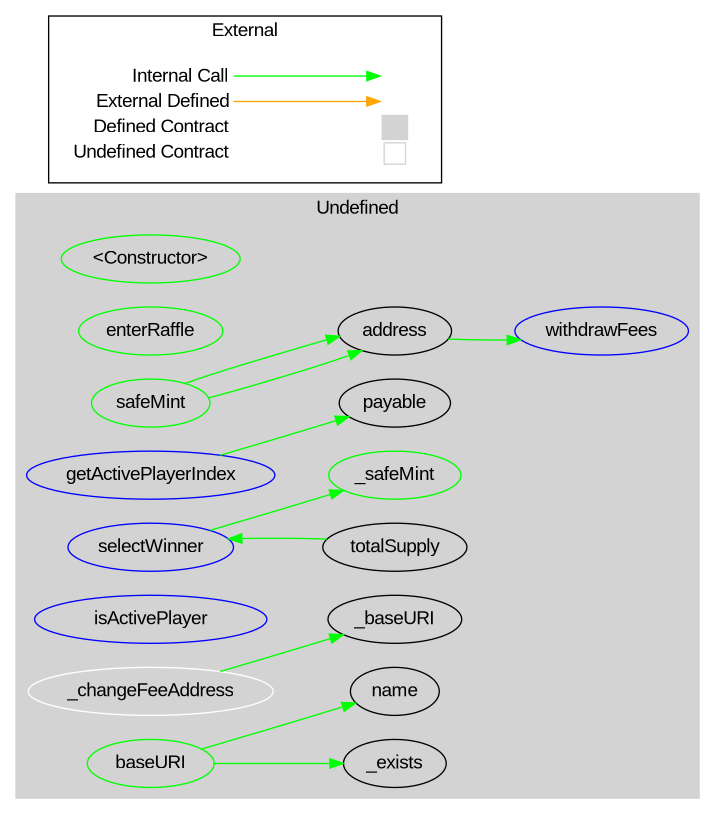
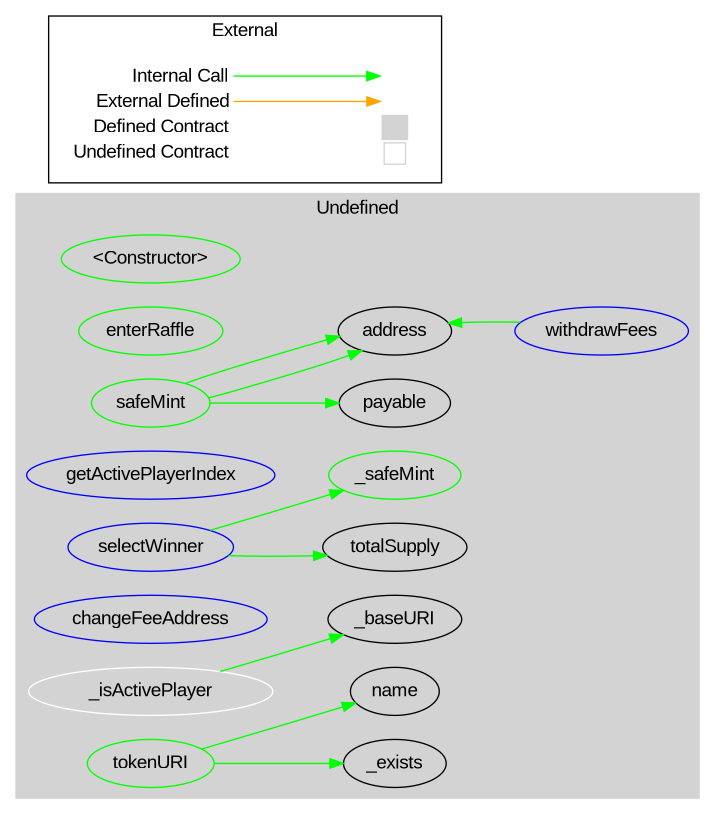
(477, 340) -> (491, 322)
(278, 438) -> (268, 403)
(285, 538) -> (271, 556)
(151, 619) -> (151, 619)
(151, 691) -> (151, 691)
(151, 763) -> (151, 763)
